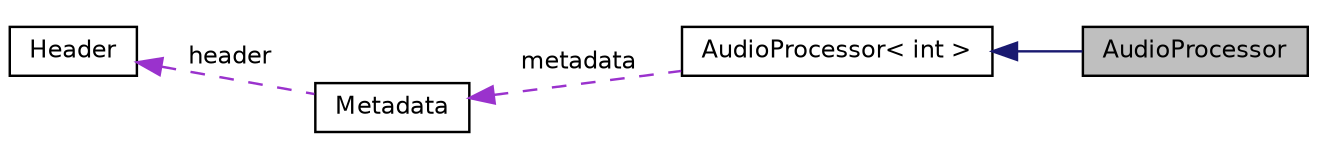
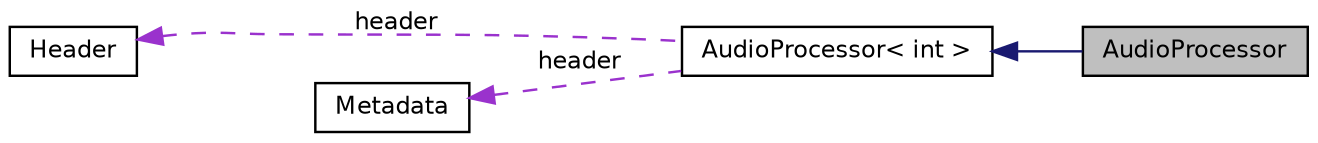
(576, 62) -> (576, 62)
(238, 80) -> (422, 35)
